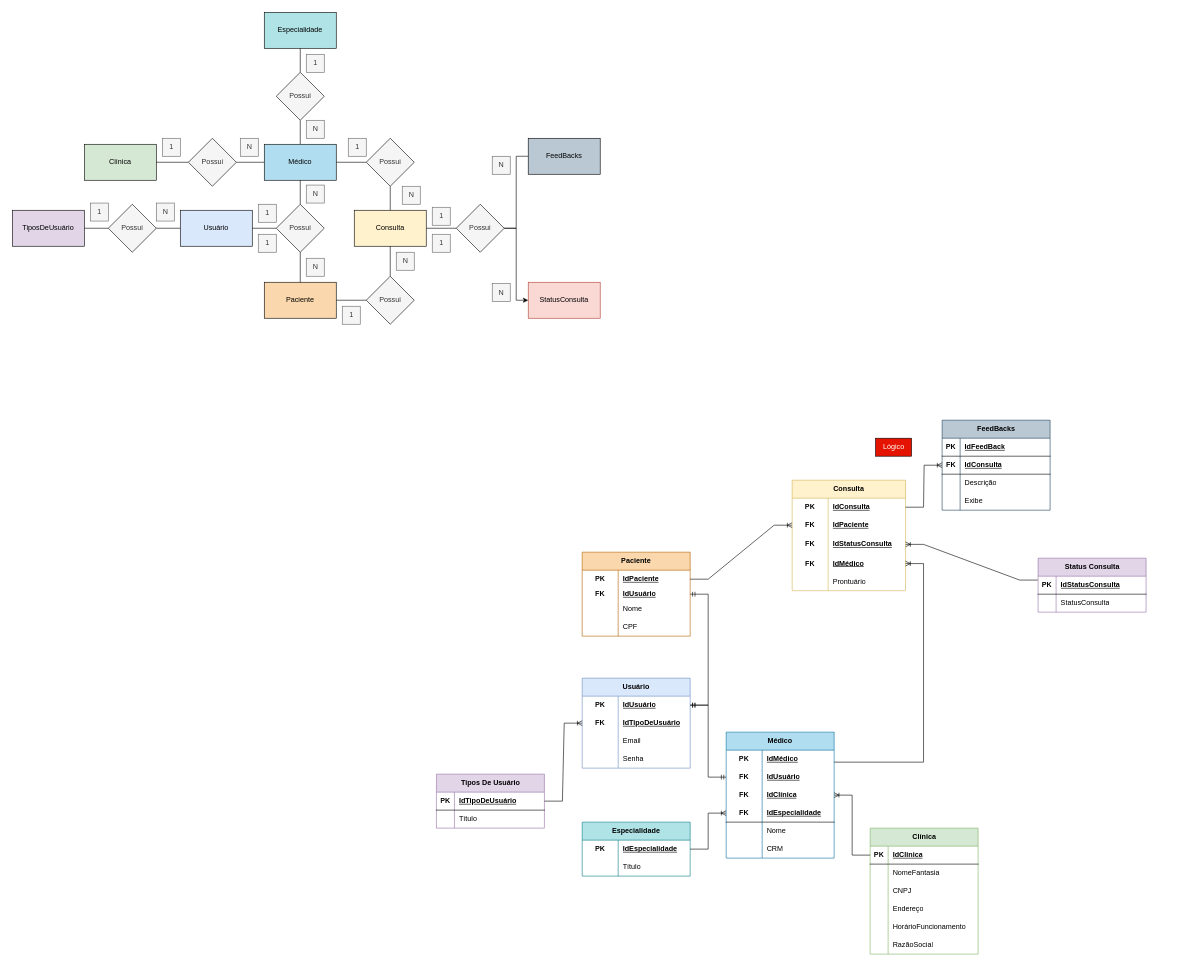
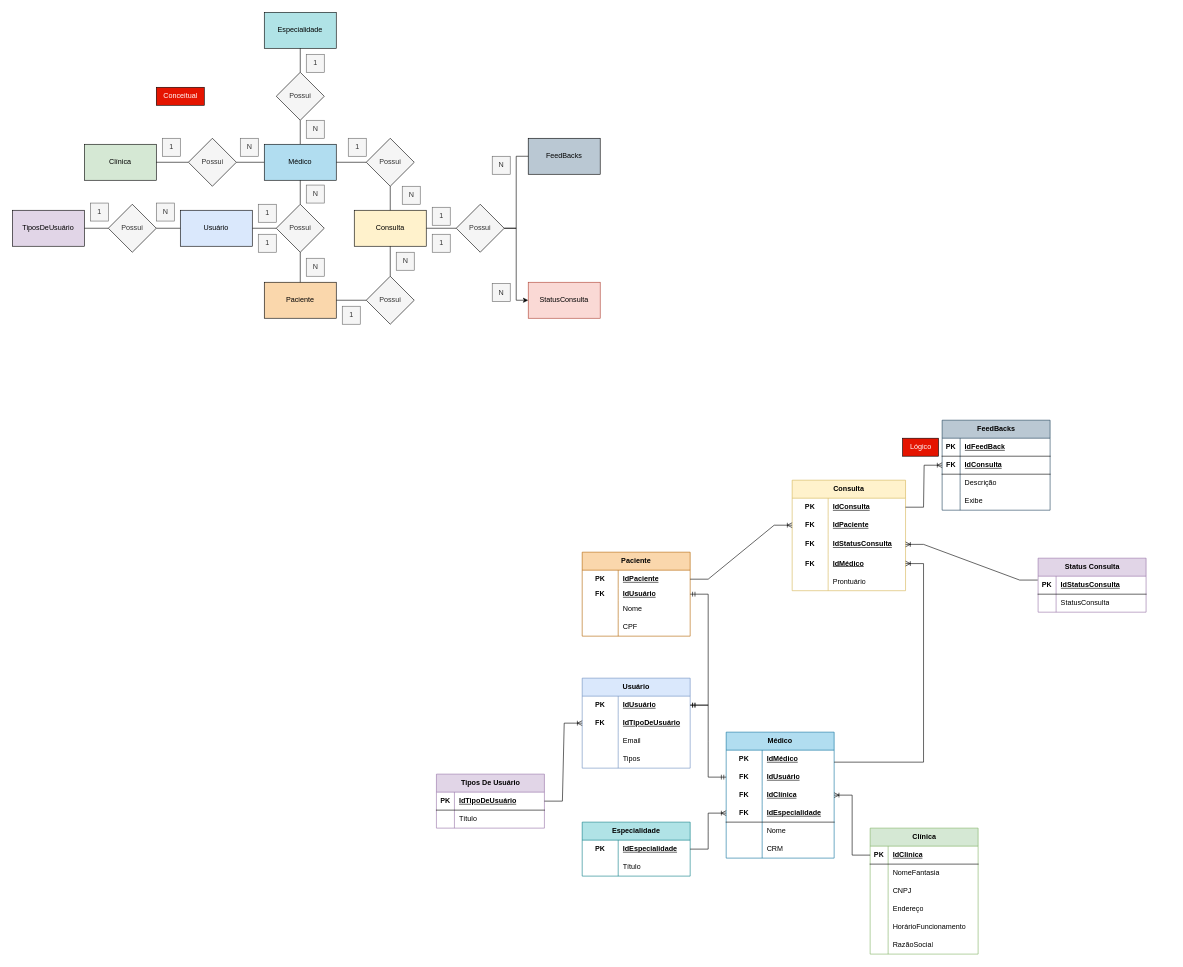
none -> (180, 96)
(894, 447) -> (921, 447)
(633, 759) -> (632, 759)
